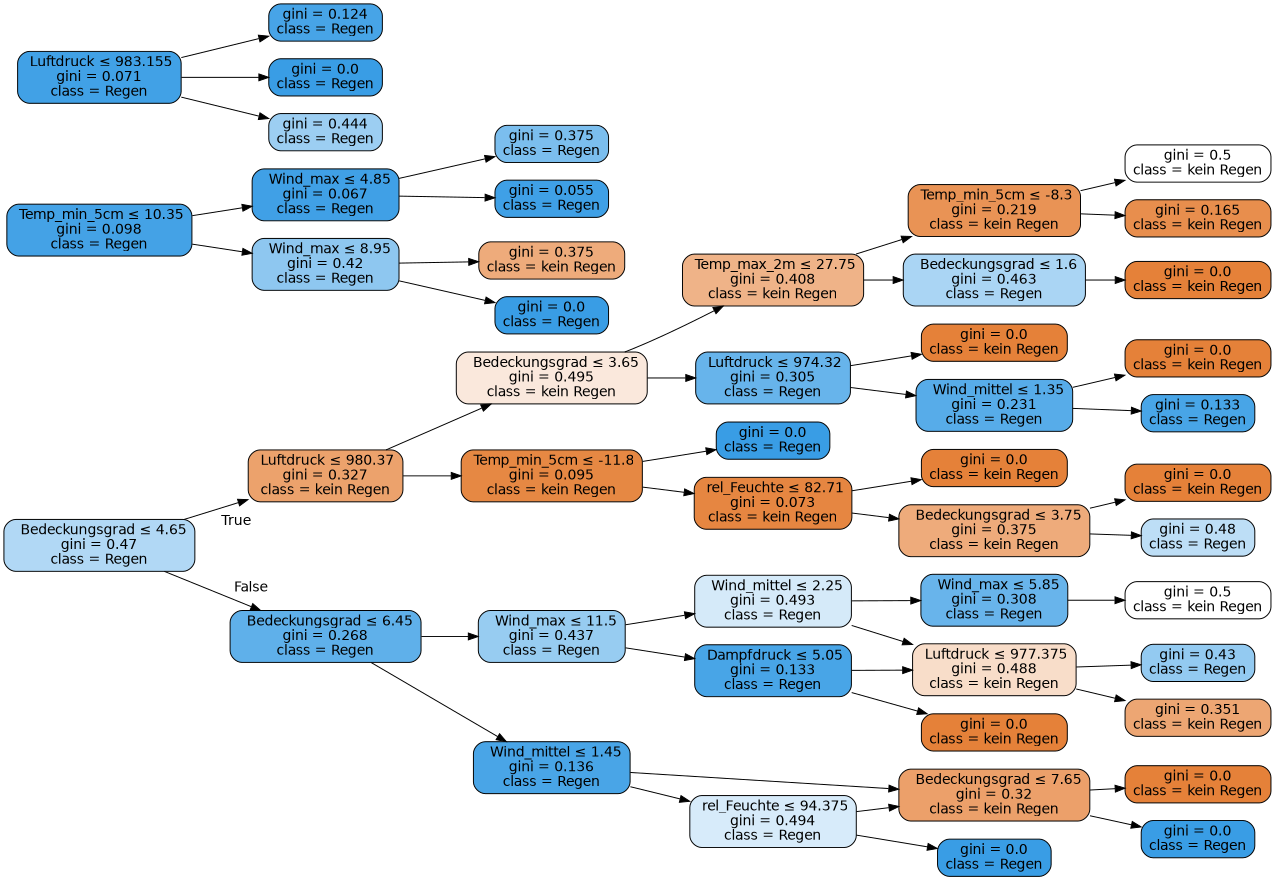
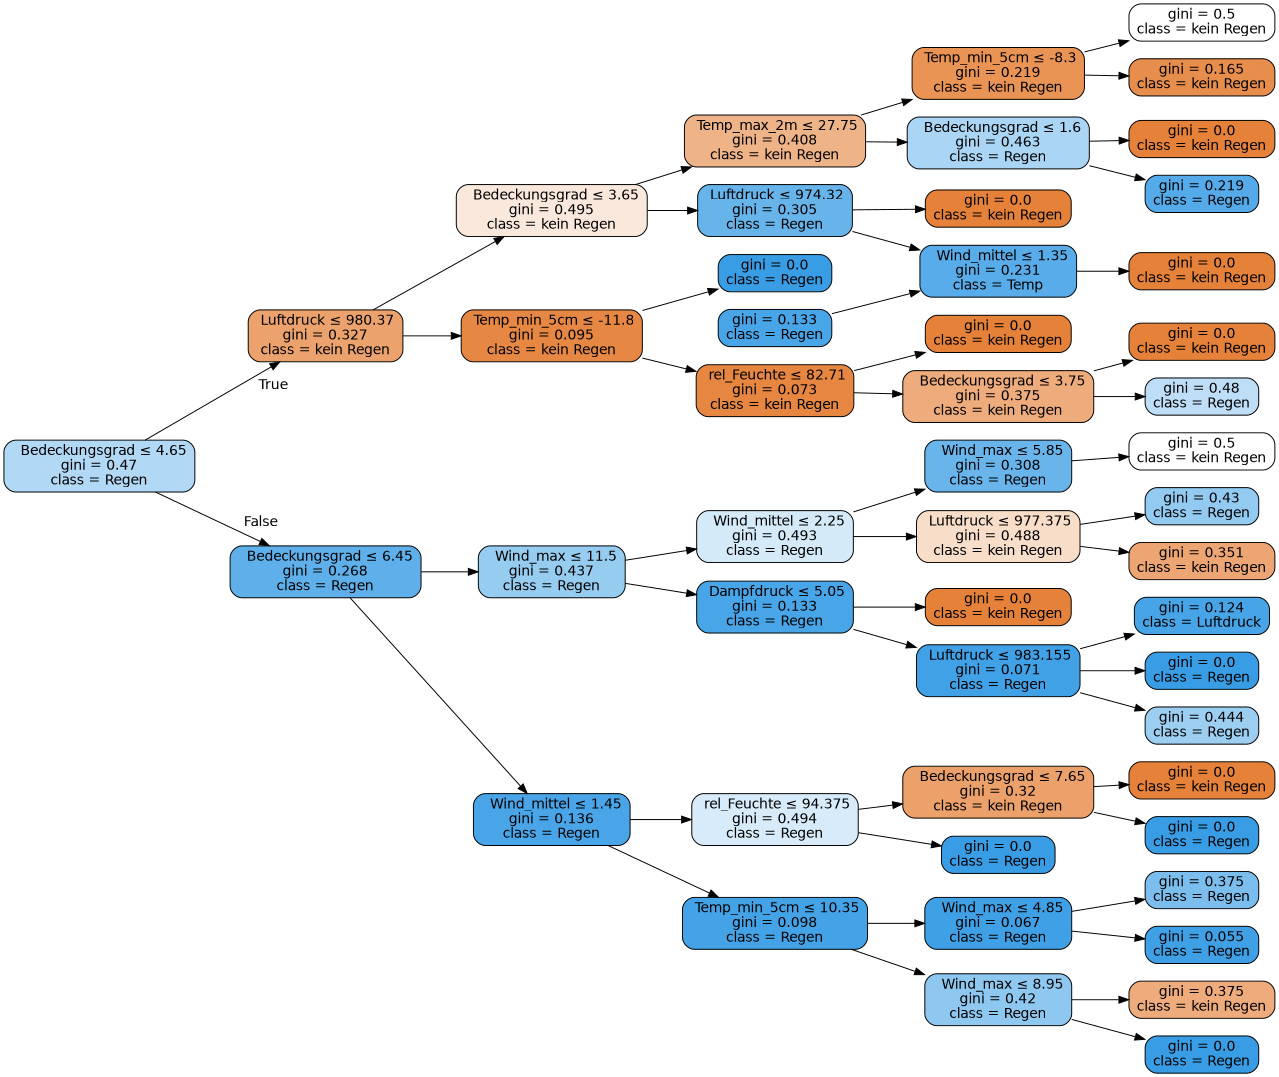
(326, 29) -> (1202, 623)
none -> (1202, 194)
(1102, 410) -> (871, 304)
(994, 420) -> (998, 285)
(877, 670) -> (880, 637)
(759, 781) -> (659, 869)
